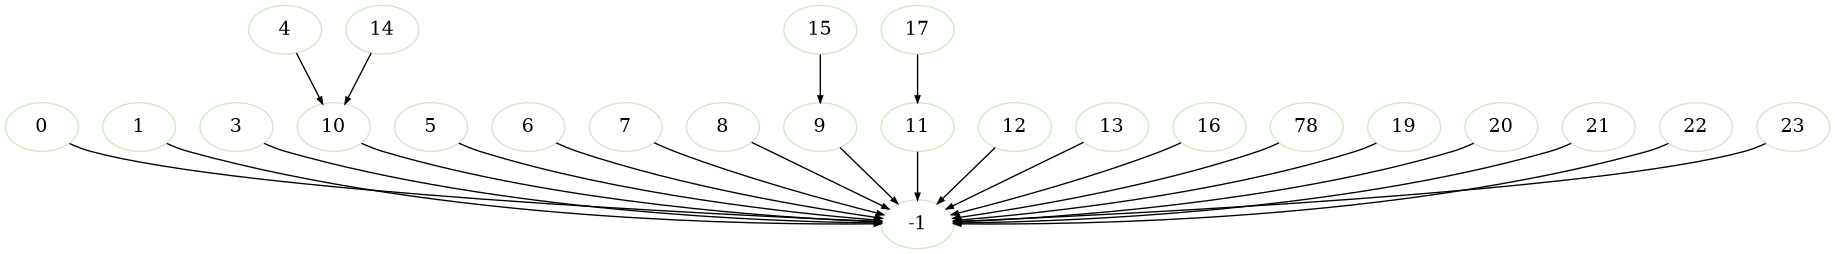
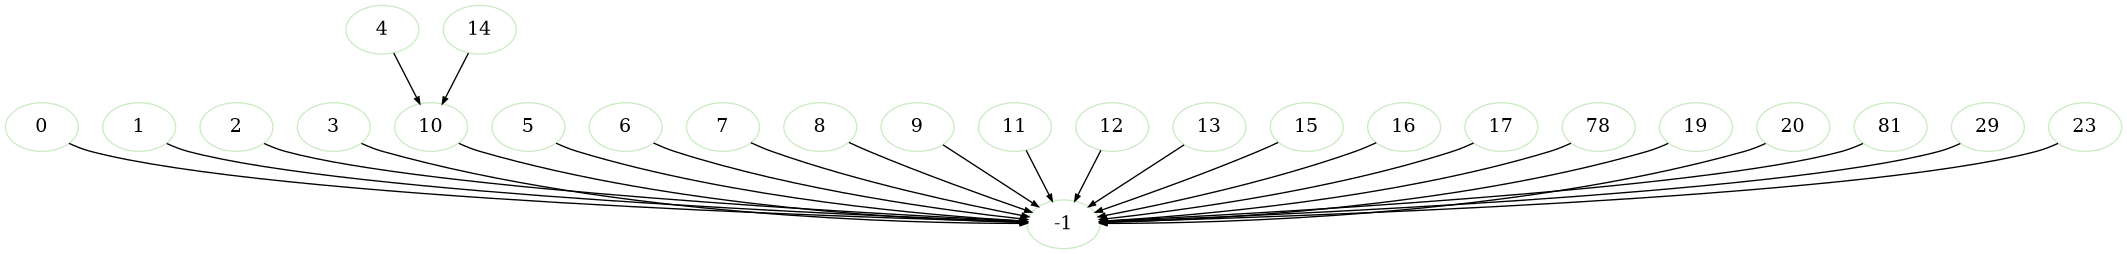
(820, 75) -> (1191, 178)
(918, 75) -> (1292, 191)
none -> (236, 127)
(1599, 127) -> (1891, 127)
(1696, 127) -> (1988, 127)
